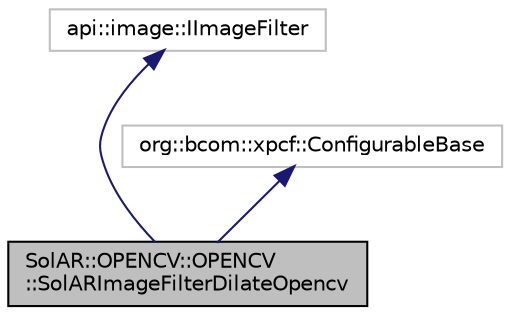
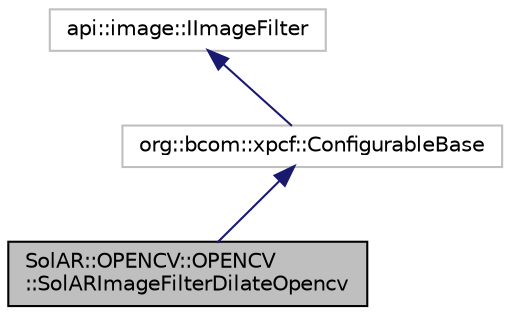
(101, 154) -> (258, 95)
